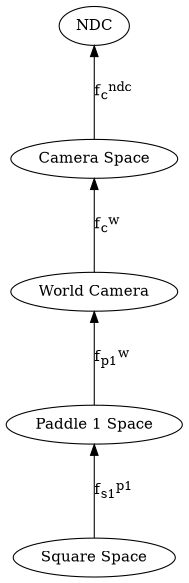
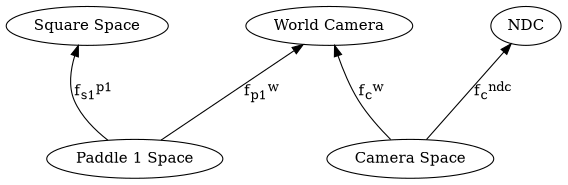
(94, 231) -> (359, 101)
(94, 497) -> (76, 104)
